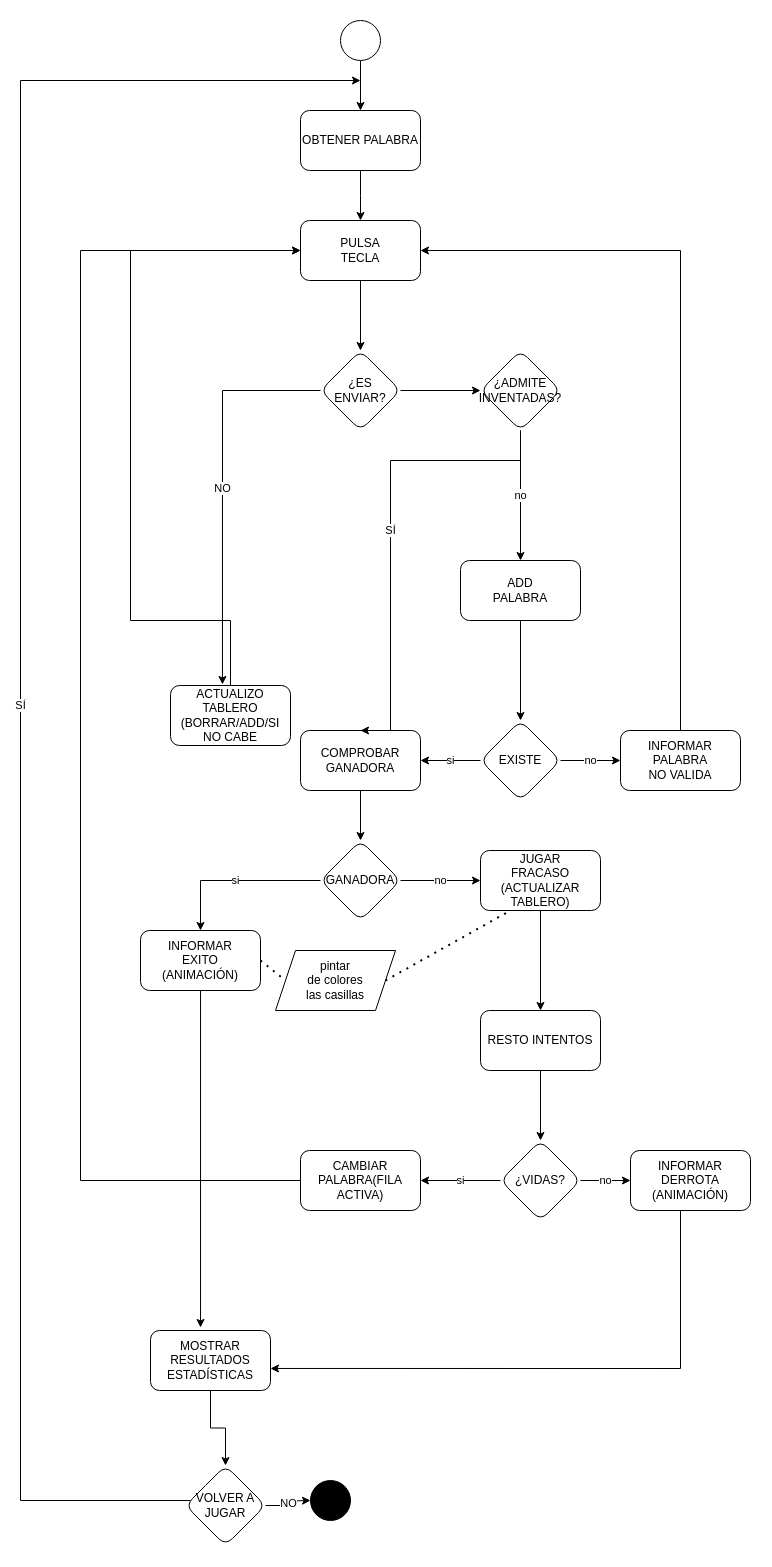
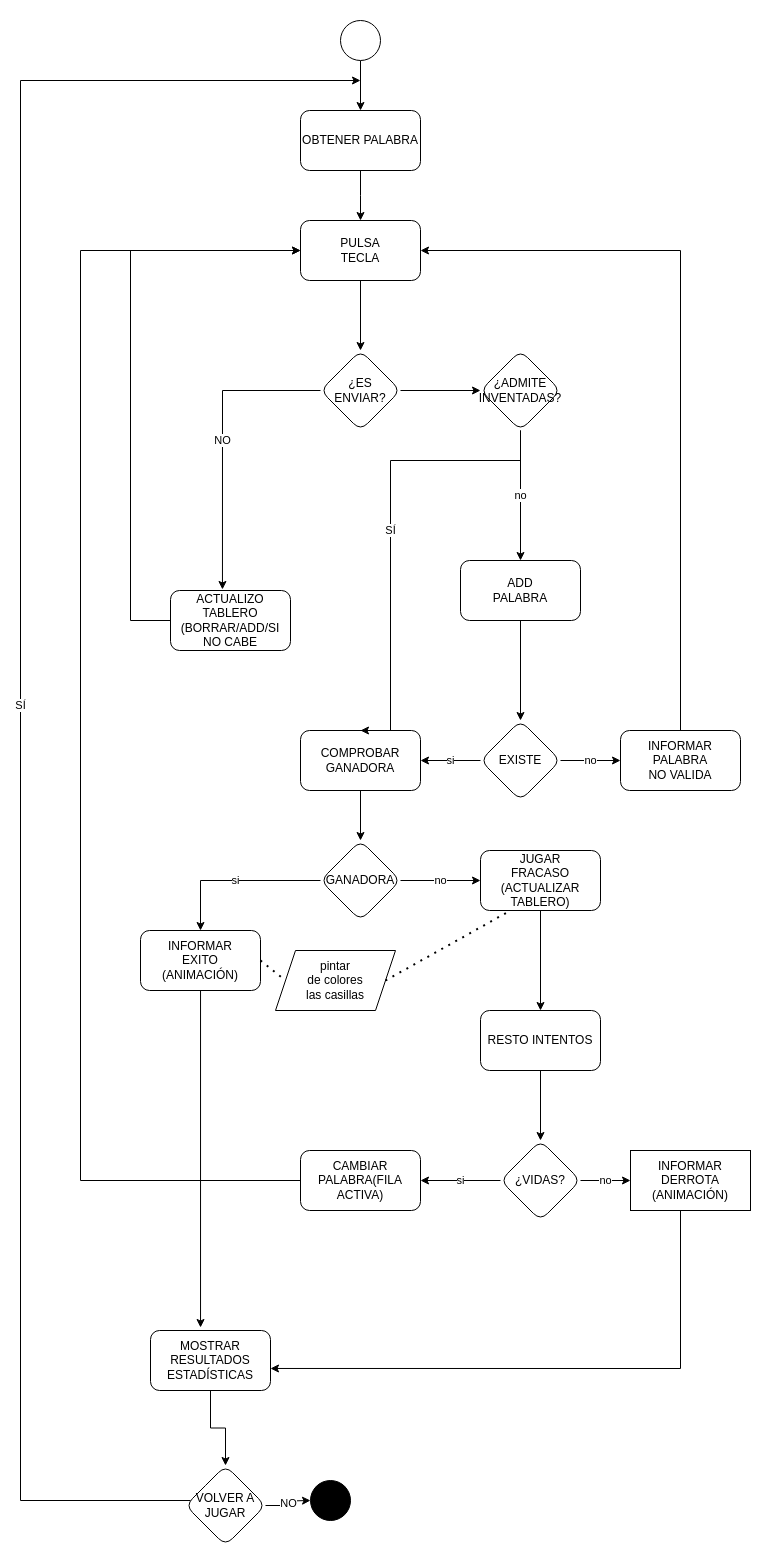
(231, 716) -> (231, 621)
(691, 1181) -> (691, 1181)
